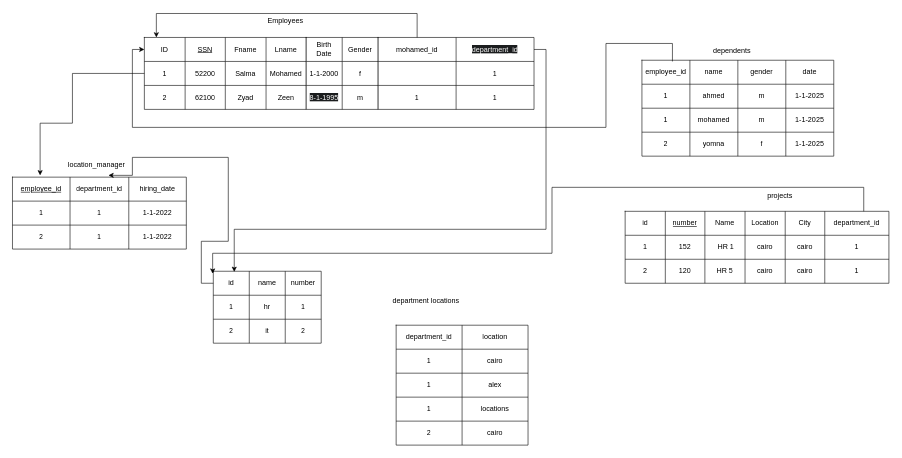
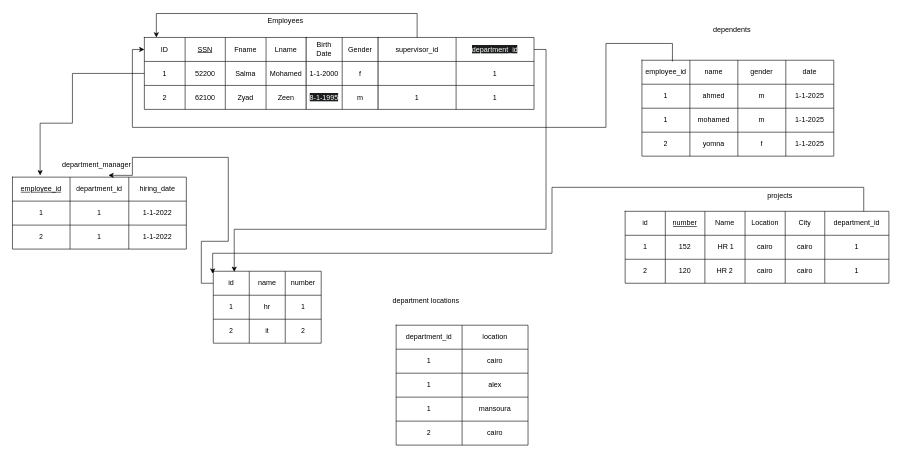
(417, 50) -> (417, 50)
(732, 51) -> (732, 30)
(97, 165) -> (97, 165)
(725, 272) -> (725, 272)
(495, 410) -> (495, 410)
